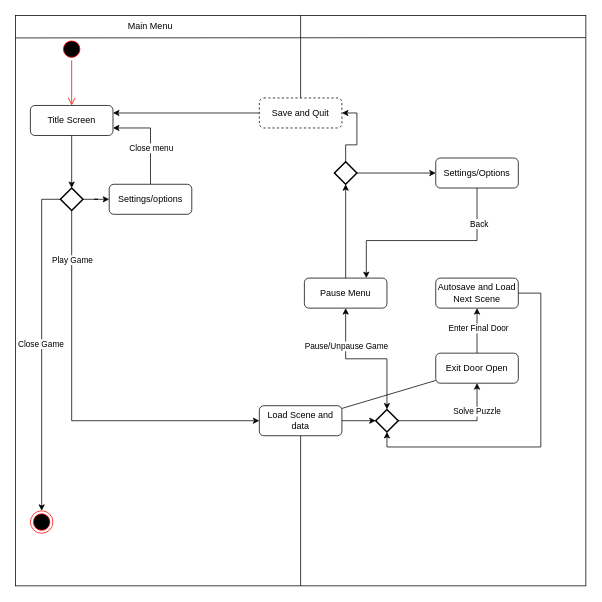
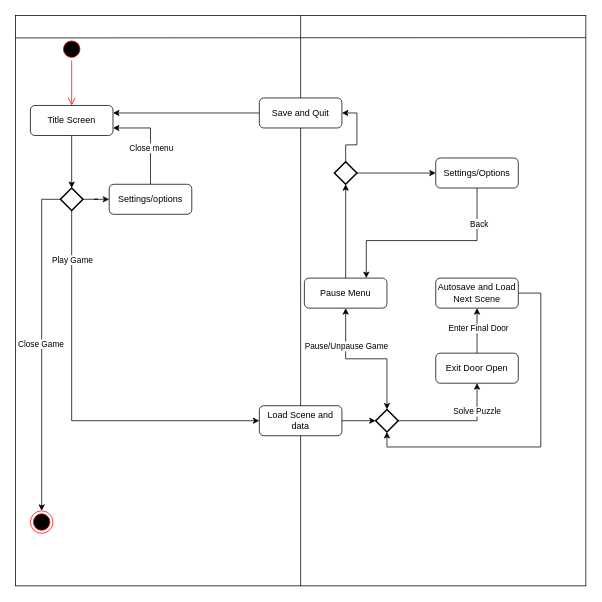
(150, 27) -> none
(300, 113) -> (300, 113)
(388, 394) -> (300, 265)
